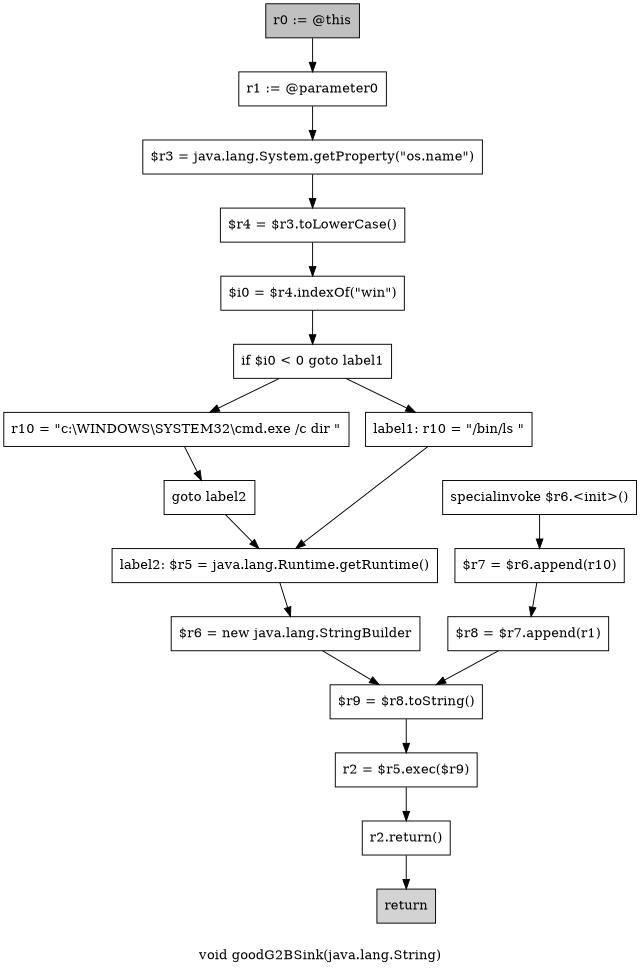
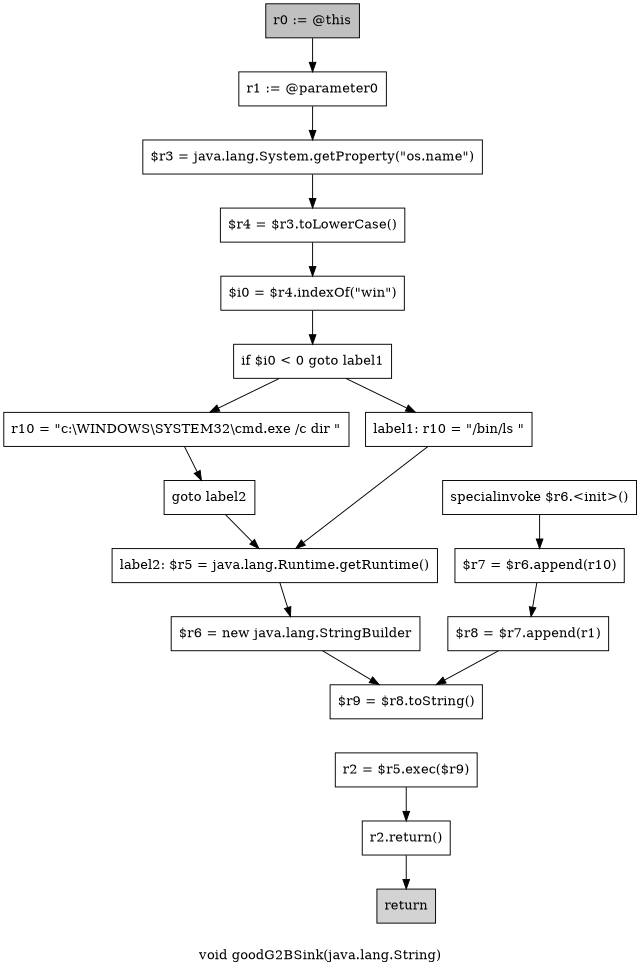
(406, 731) -> none
